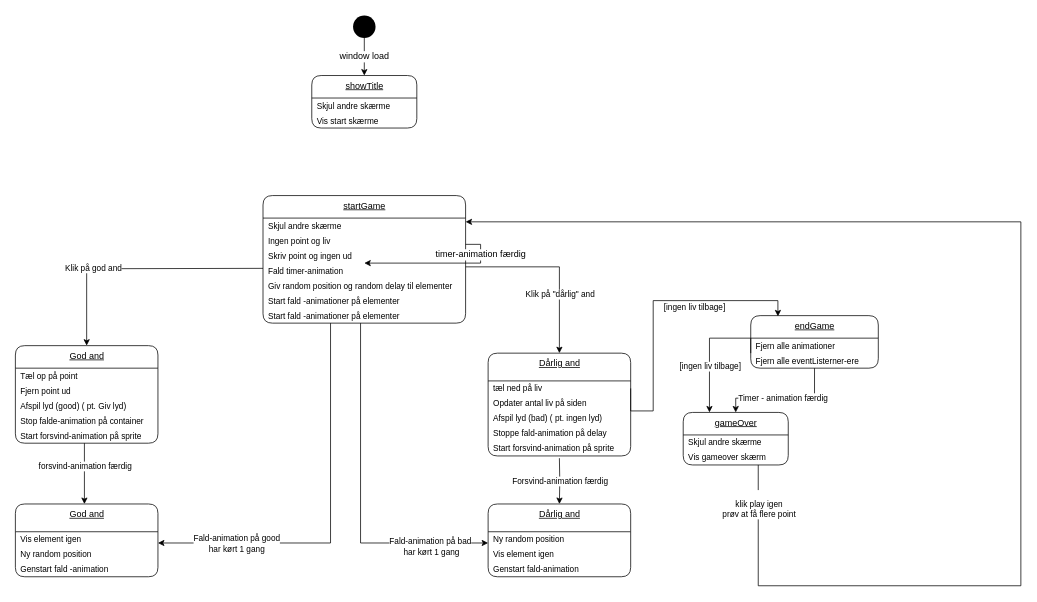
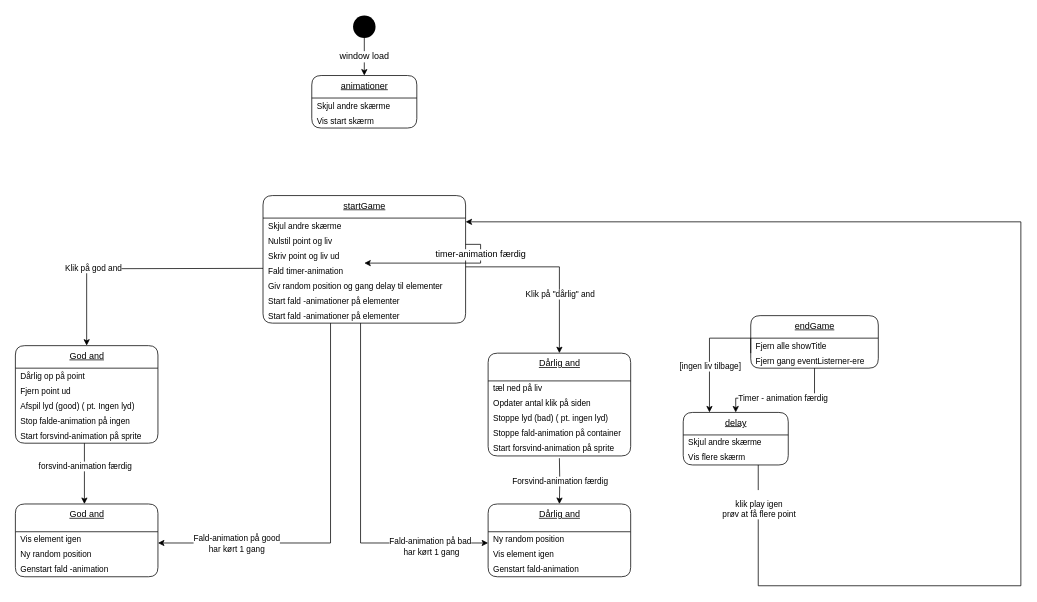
(365, 86) -> (365, 86)
(350, 121) -> (348, 121)
(303, 241) -> (304, 241)
(313, 256) -> (308, 256)
(366, 286) -> (361, 286)
(663, 300) -> none
(800, 346) -> (795, 346)
(817, 361) -> (819, 361)
(50, 376) -> (55, 376)
(544, 403) -> (547, 403)
(81, 406) -> (87, 406)
(556, 418) -> (558, 418)
(89, 421) -> (80, 421)
(736, 423) -> (736, 423)
(555, 433) -> (564, 433)
(726, 457) -> (718, 457)
